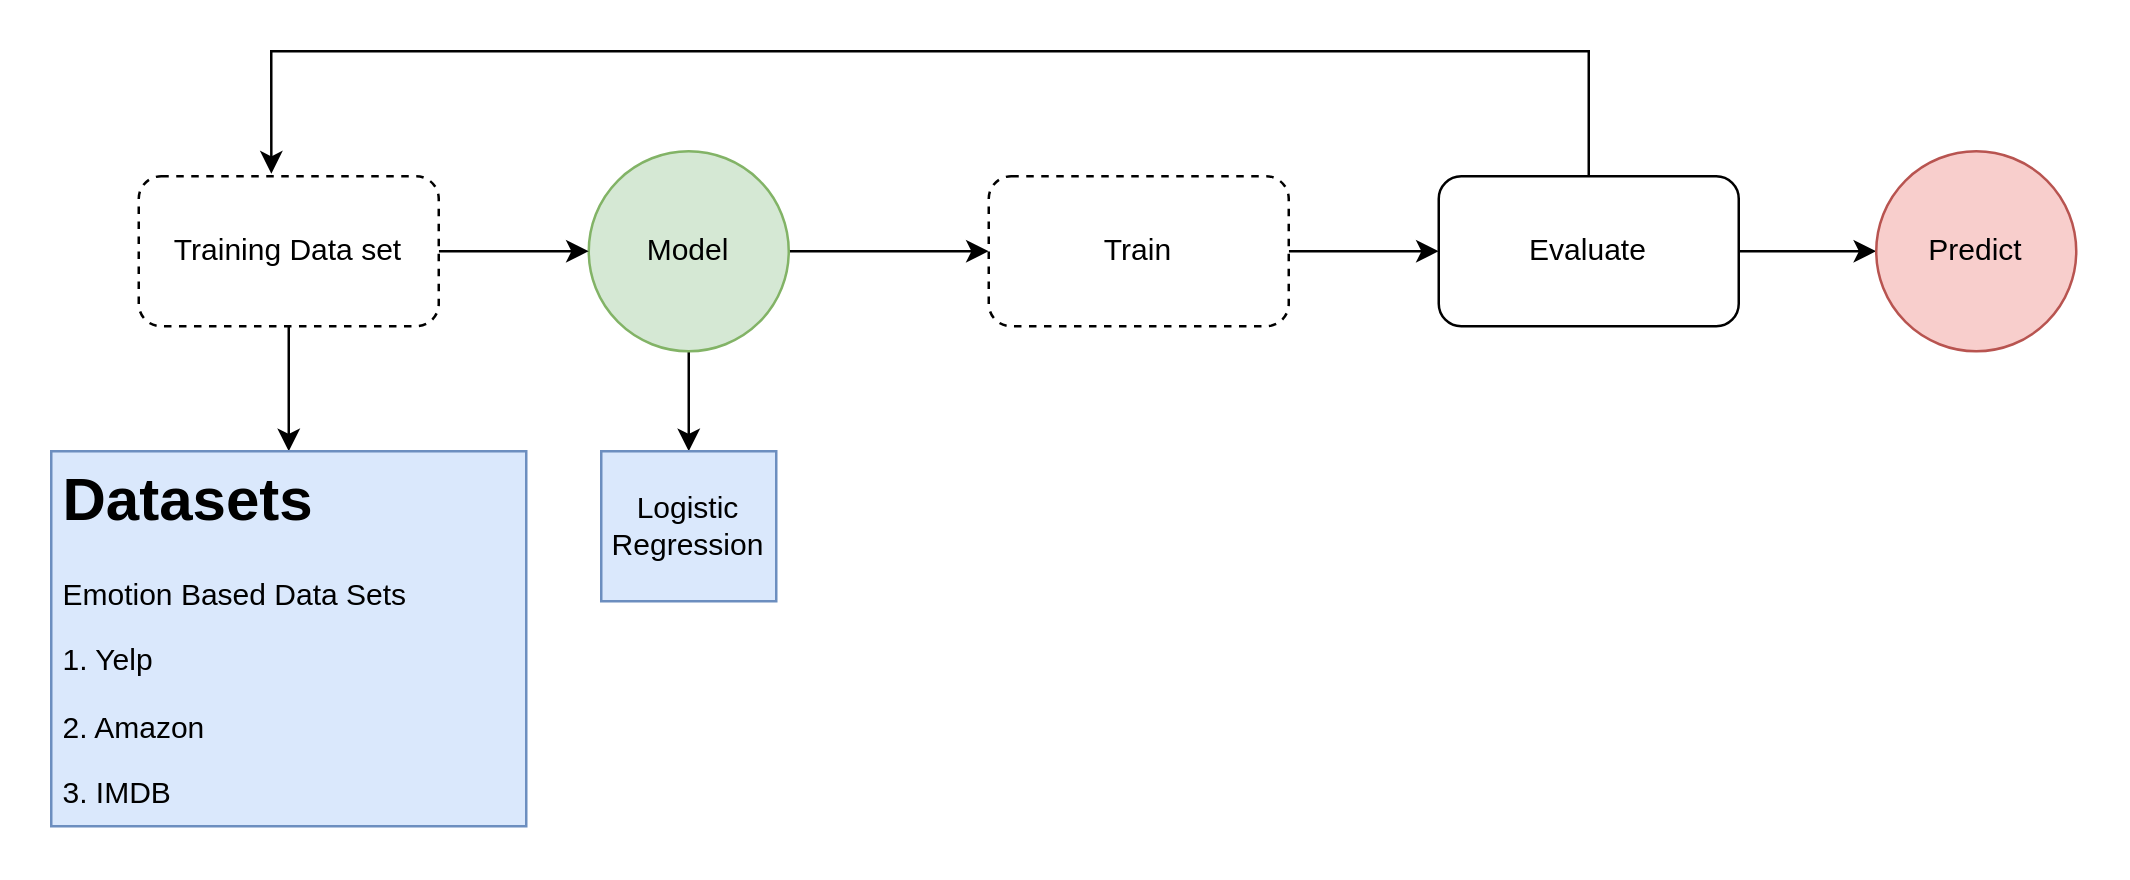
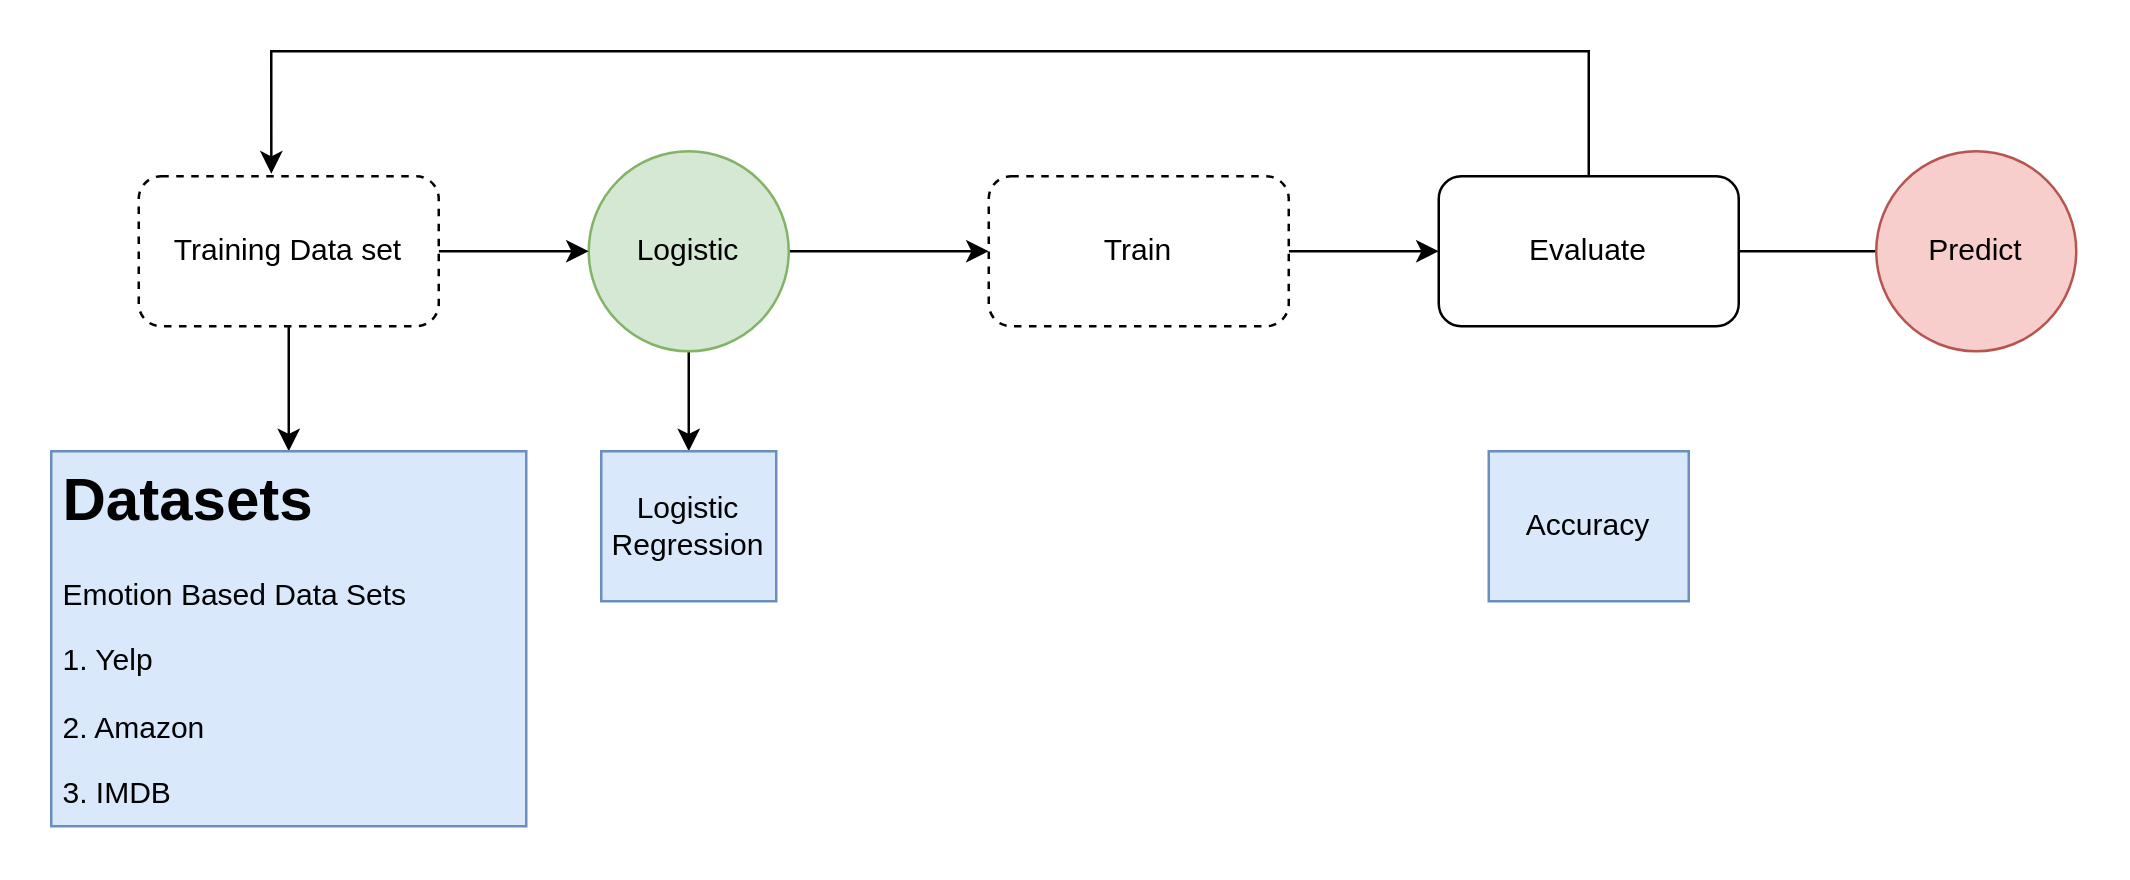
(689, 251) -> (689, 251)
(1858, 251) -> (1865, 251)
none -> (1589, 526)
